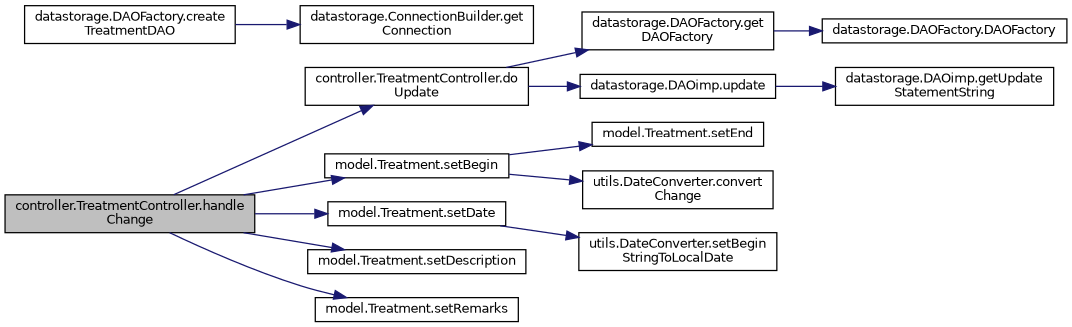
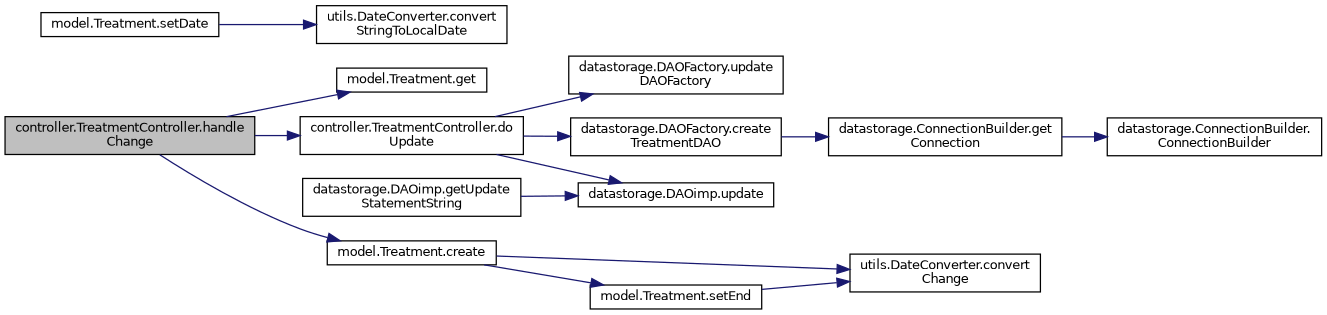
(678, 31) -> (676, 75)
(945, 31) -> none
(799, 86) -> (543, 196)
none -> (541, 136)
none -> (1214, 137)
(417, 166) -> (412, 253)
(285, 214) -> none
(678, 252) -> (412, 25)
(417, 262) -> (412, 80)
none -> (799, 286)
(417, 310) -> none
